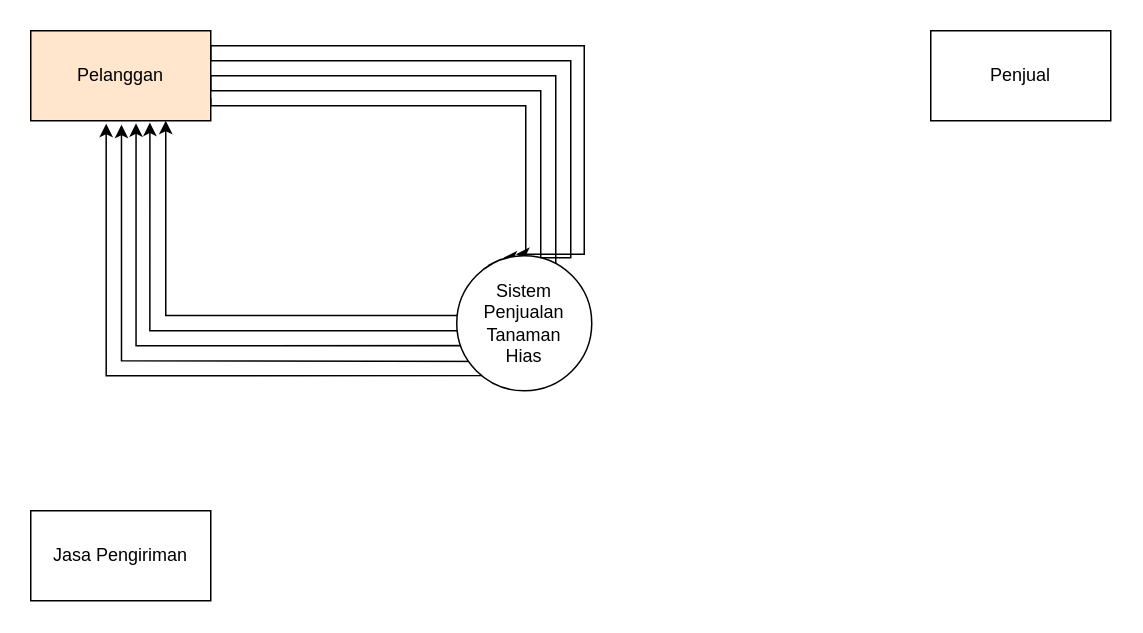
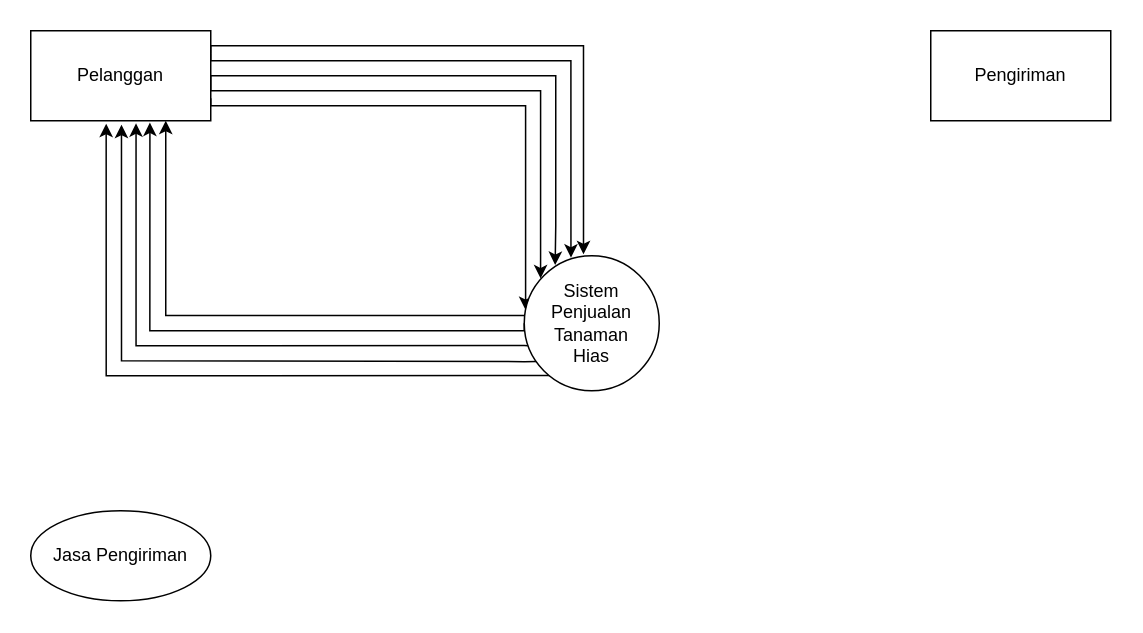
(121, 76) -> (121, 76)
(1021, 76) -> (1021, 76)
(524, 323) -> (592, 323)
(121, 556) -> (121, 556)
